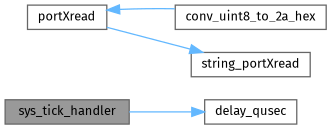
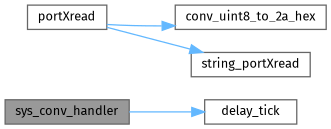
(147, 9) -> (134, 26)
(67, 112) -> (67, 112)
(251, 112) -> (251, 112)
